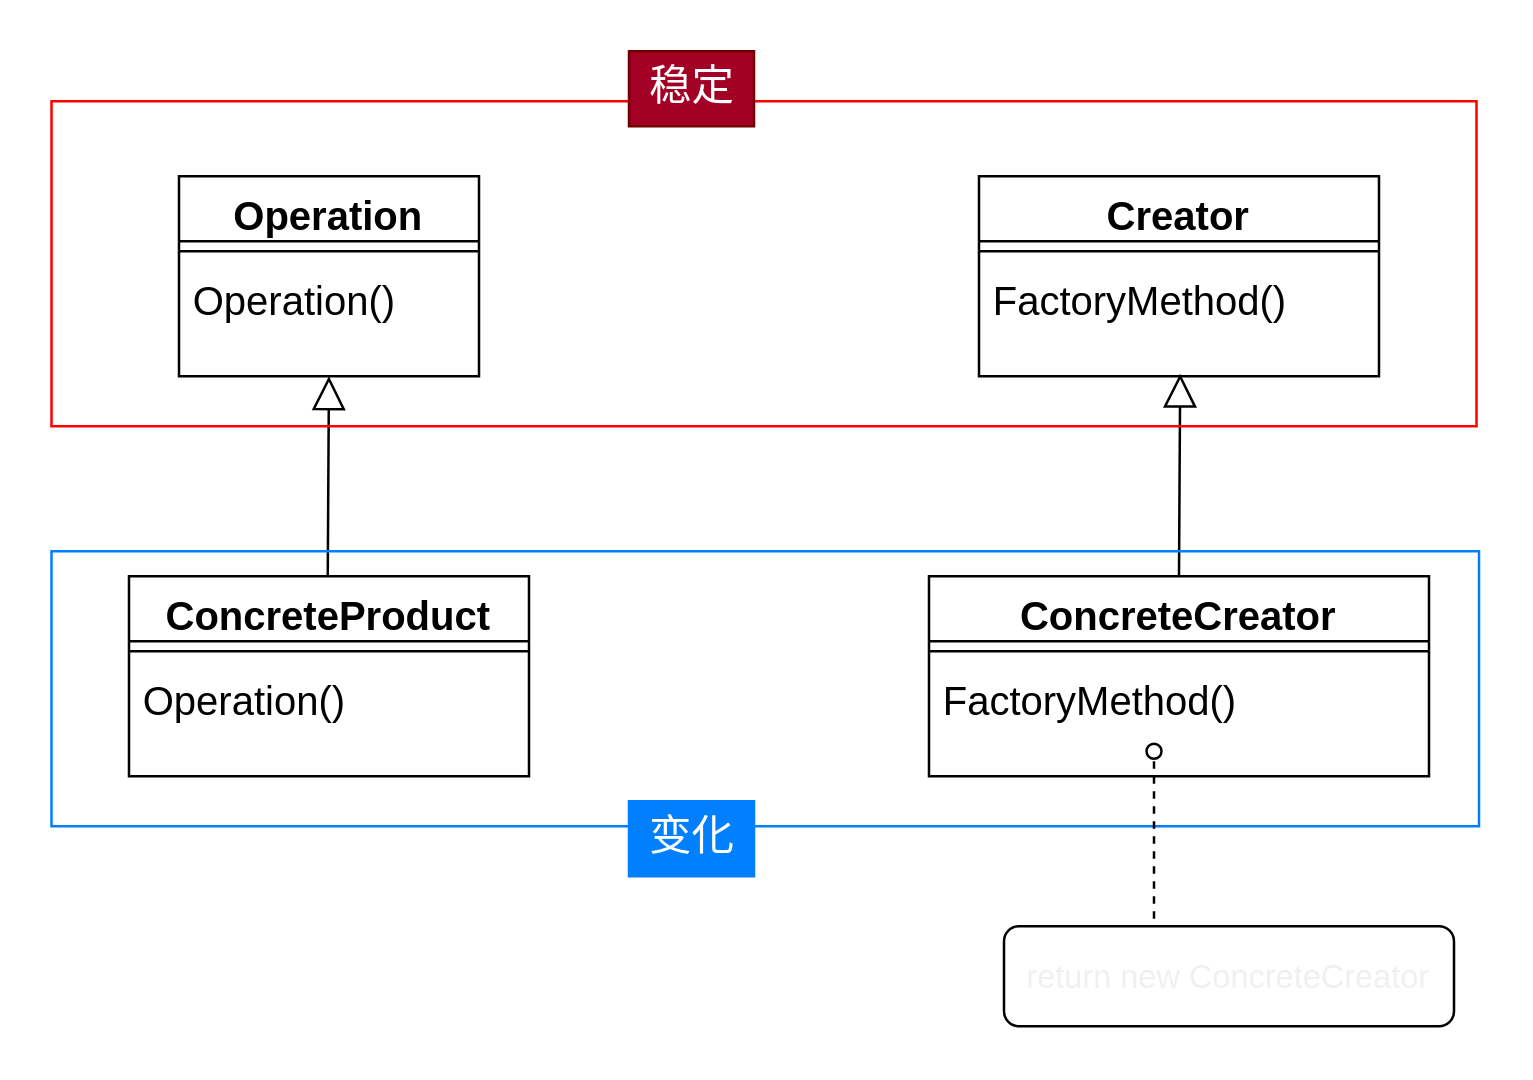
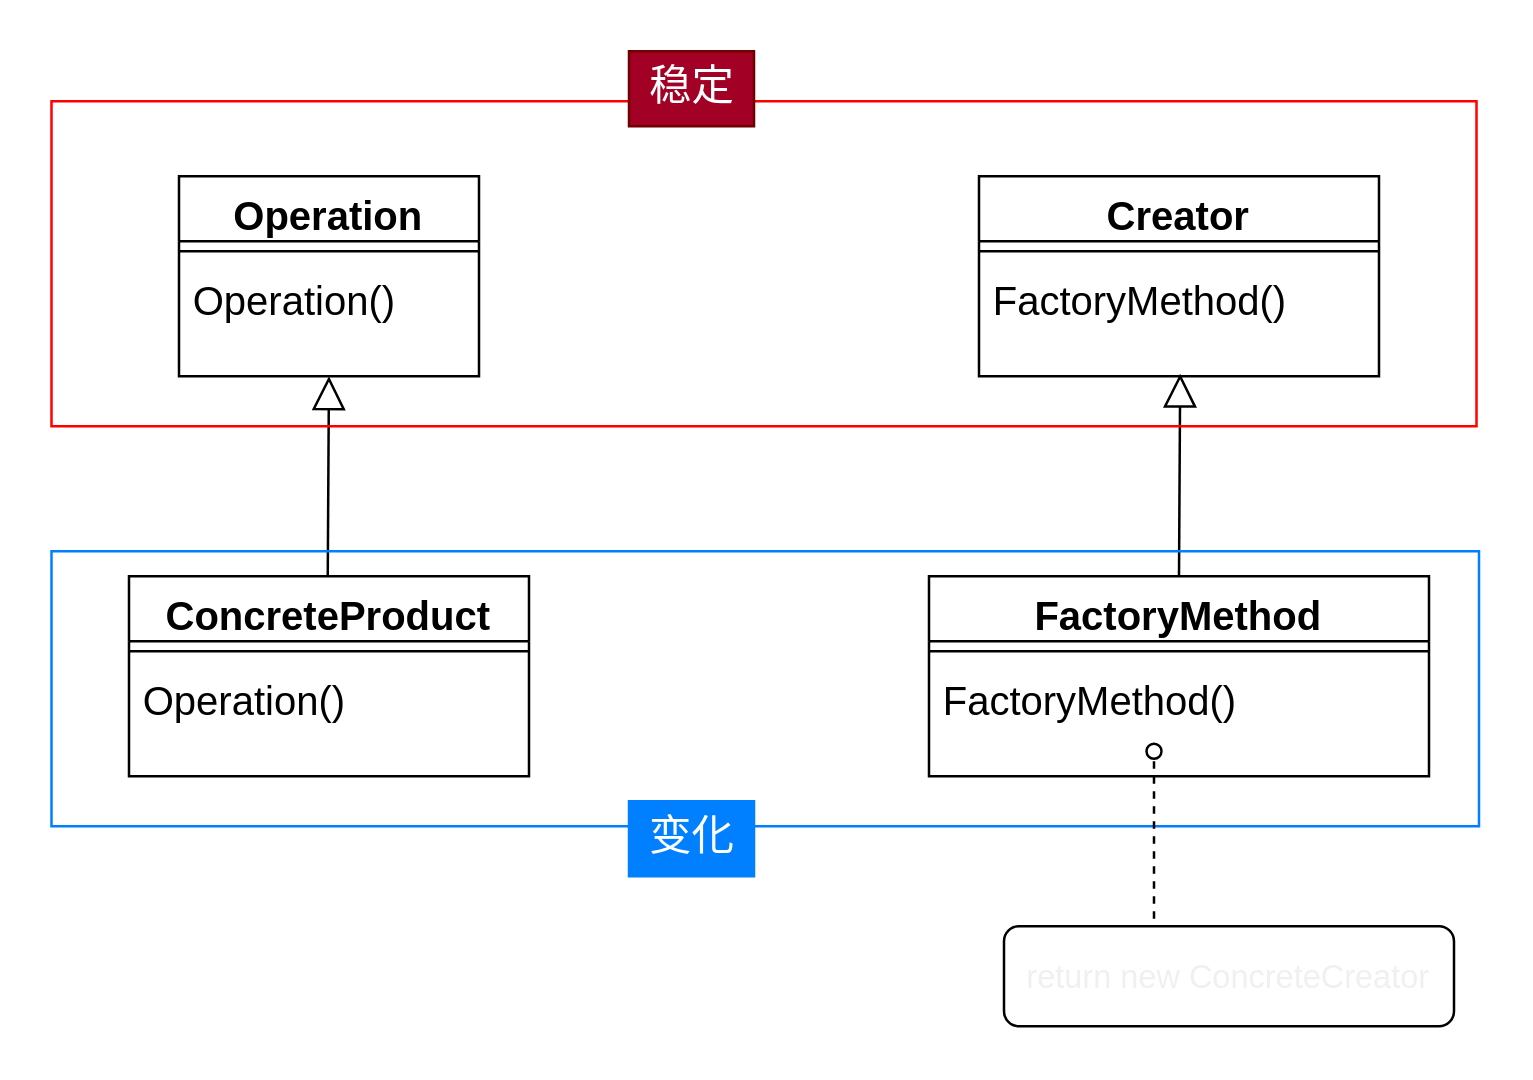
(1178, 617) -> (1178, 617)
